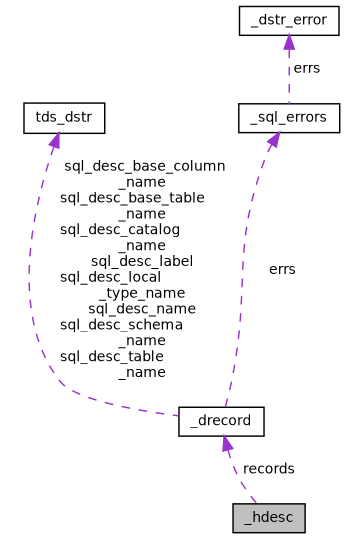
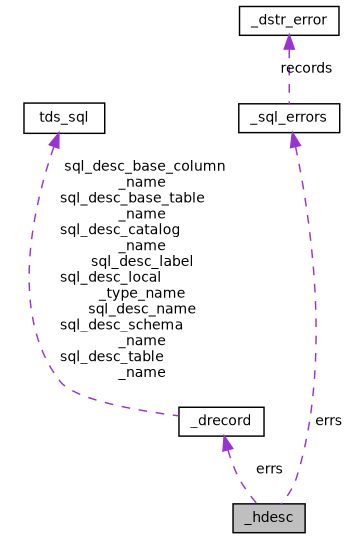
(305, 69) -> (305, 69)
(64, 118) -> (64, 118)
(243, 275) -> (316, 328)
(268, 470) -> (268, 470)
